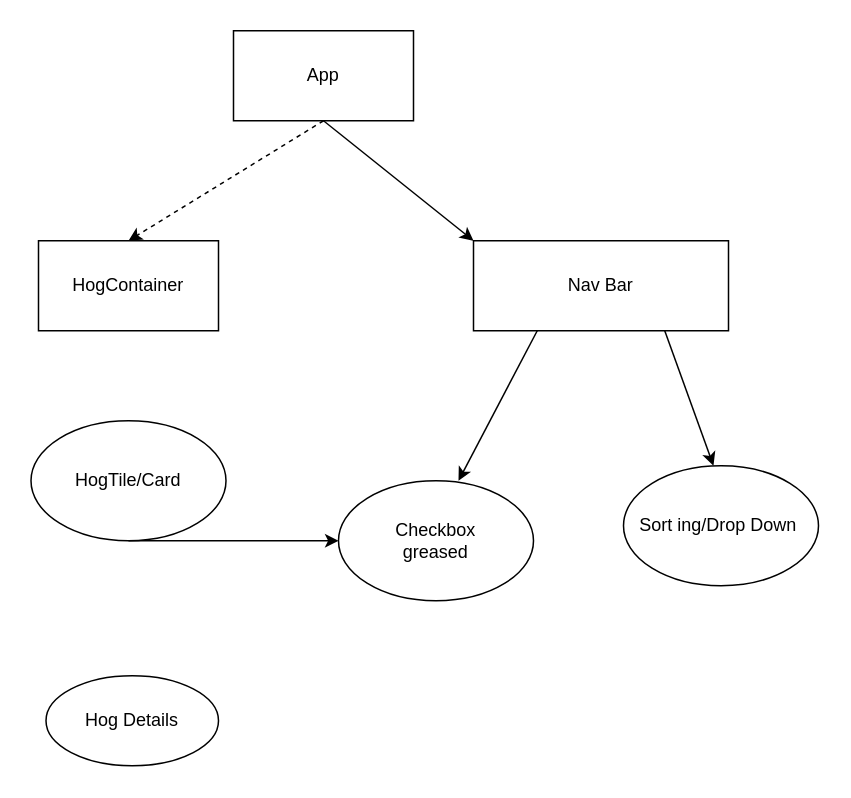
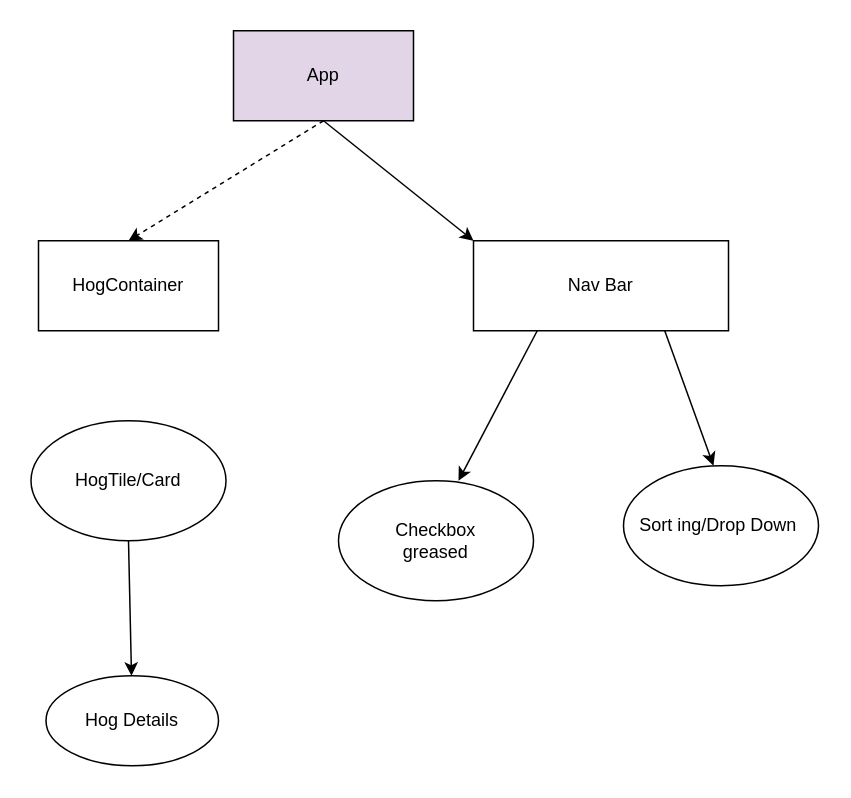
(323, 76) -> (323, 76)
(233, 541) -> (130, 603)
